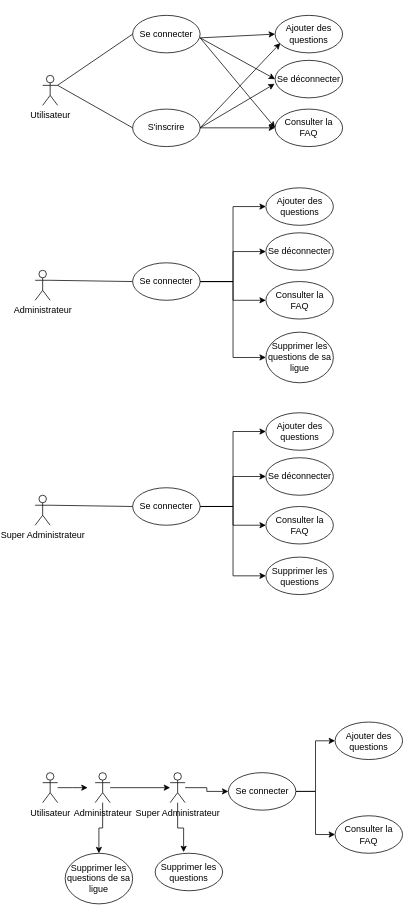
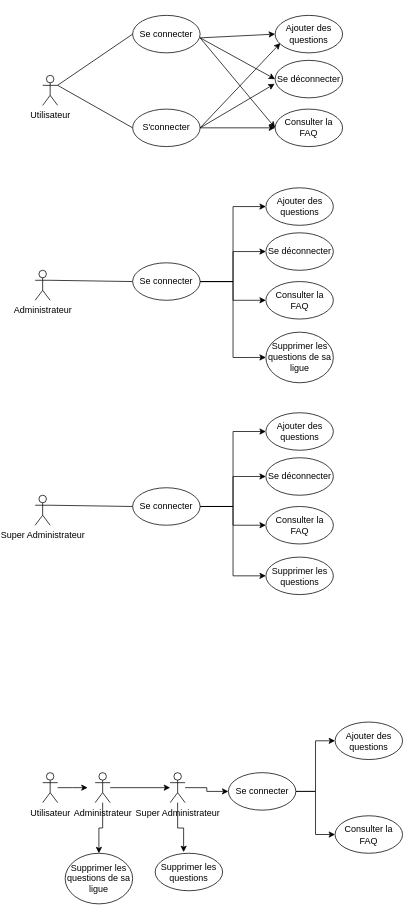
(166, 128) -> (166, 128)
